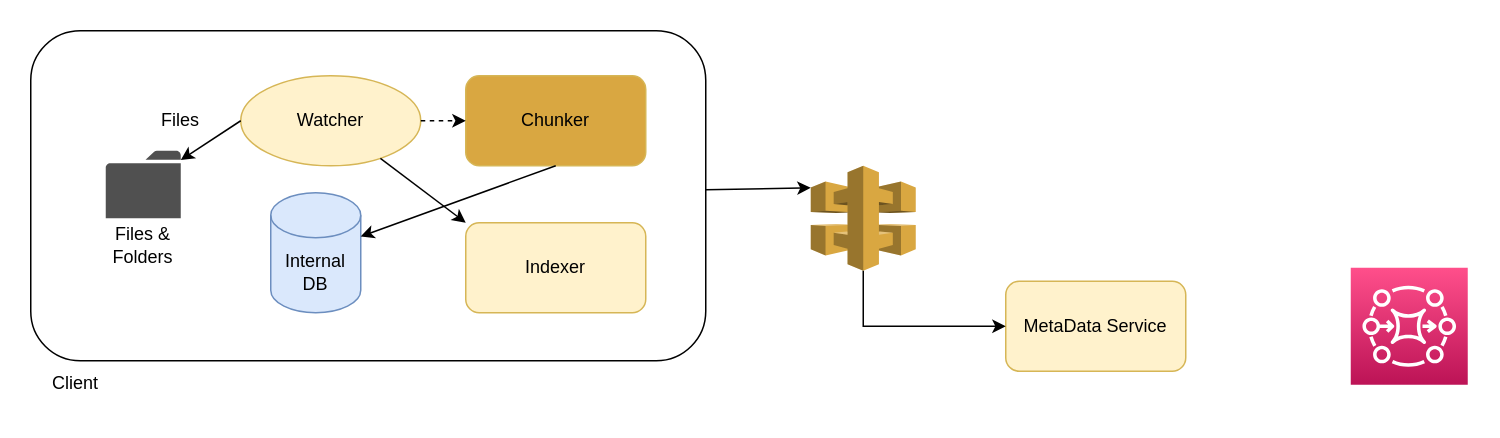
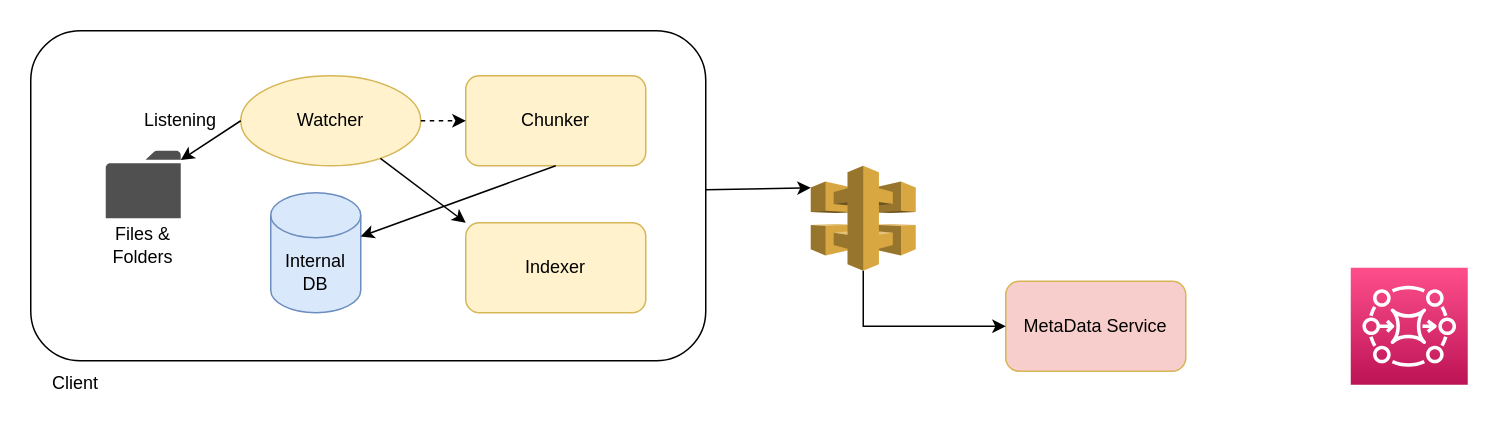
(181, 121) -> (181, 121)
(556, 121) -> (556, 121)
(1096, 326) -> (1096, 326)
